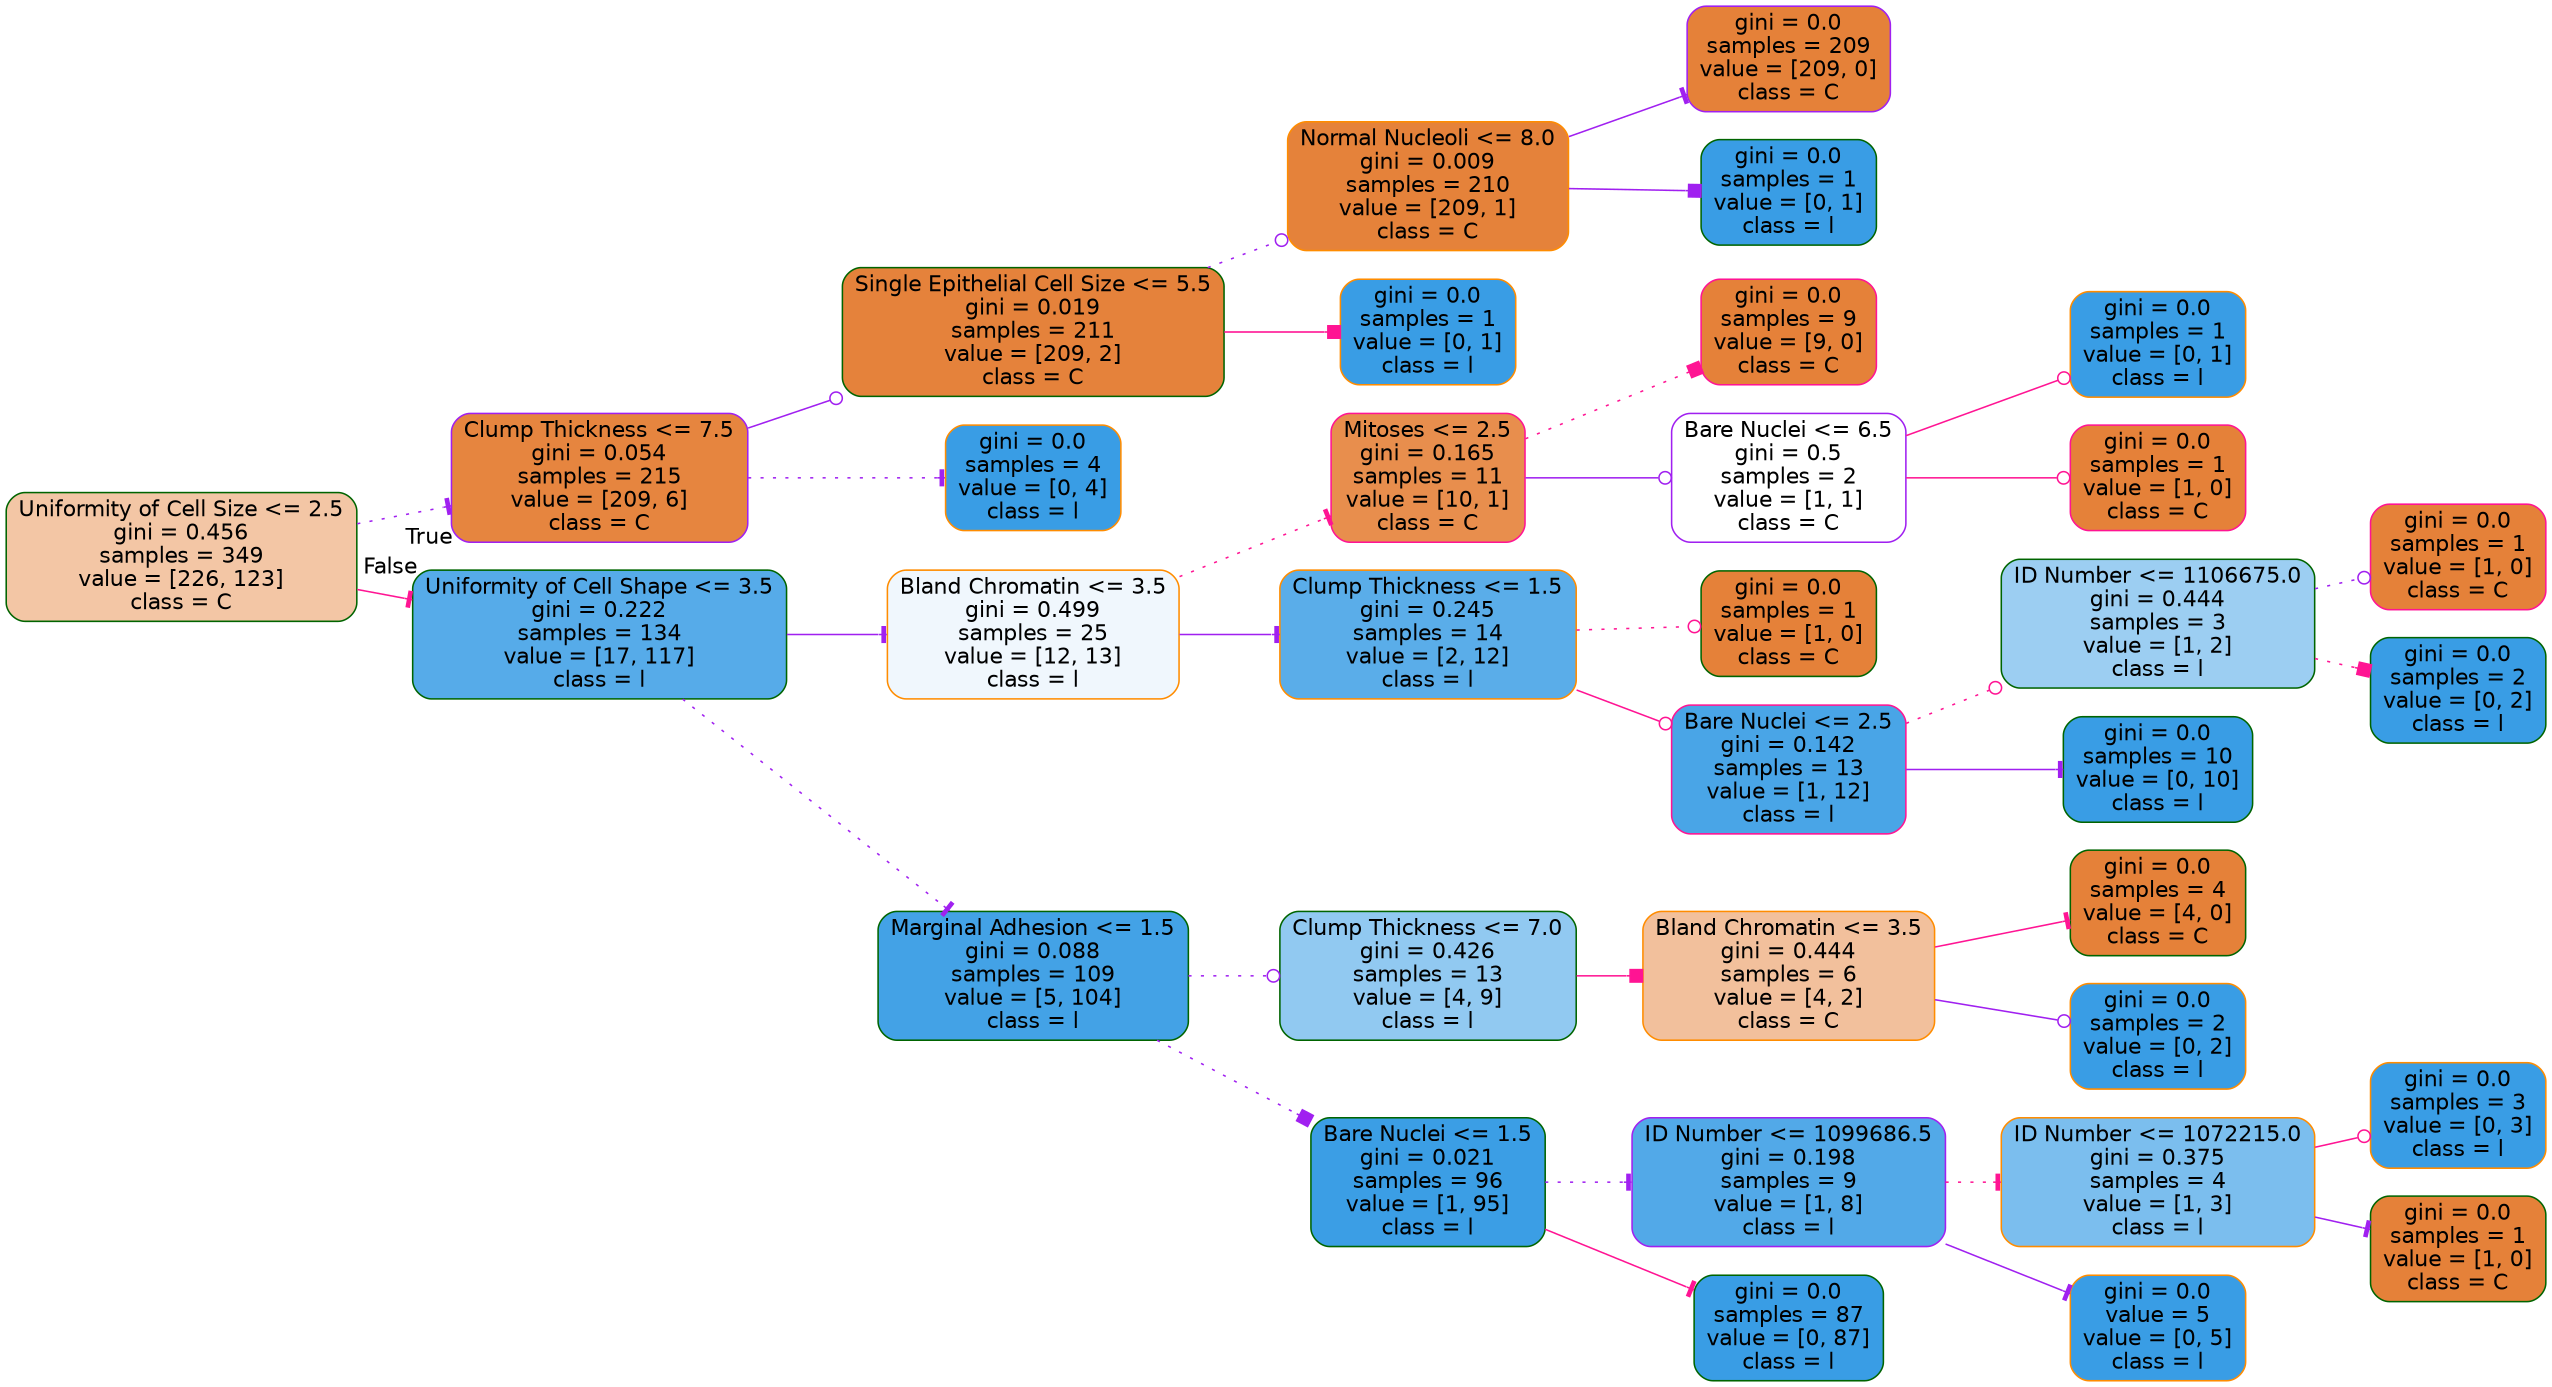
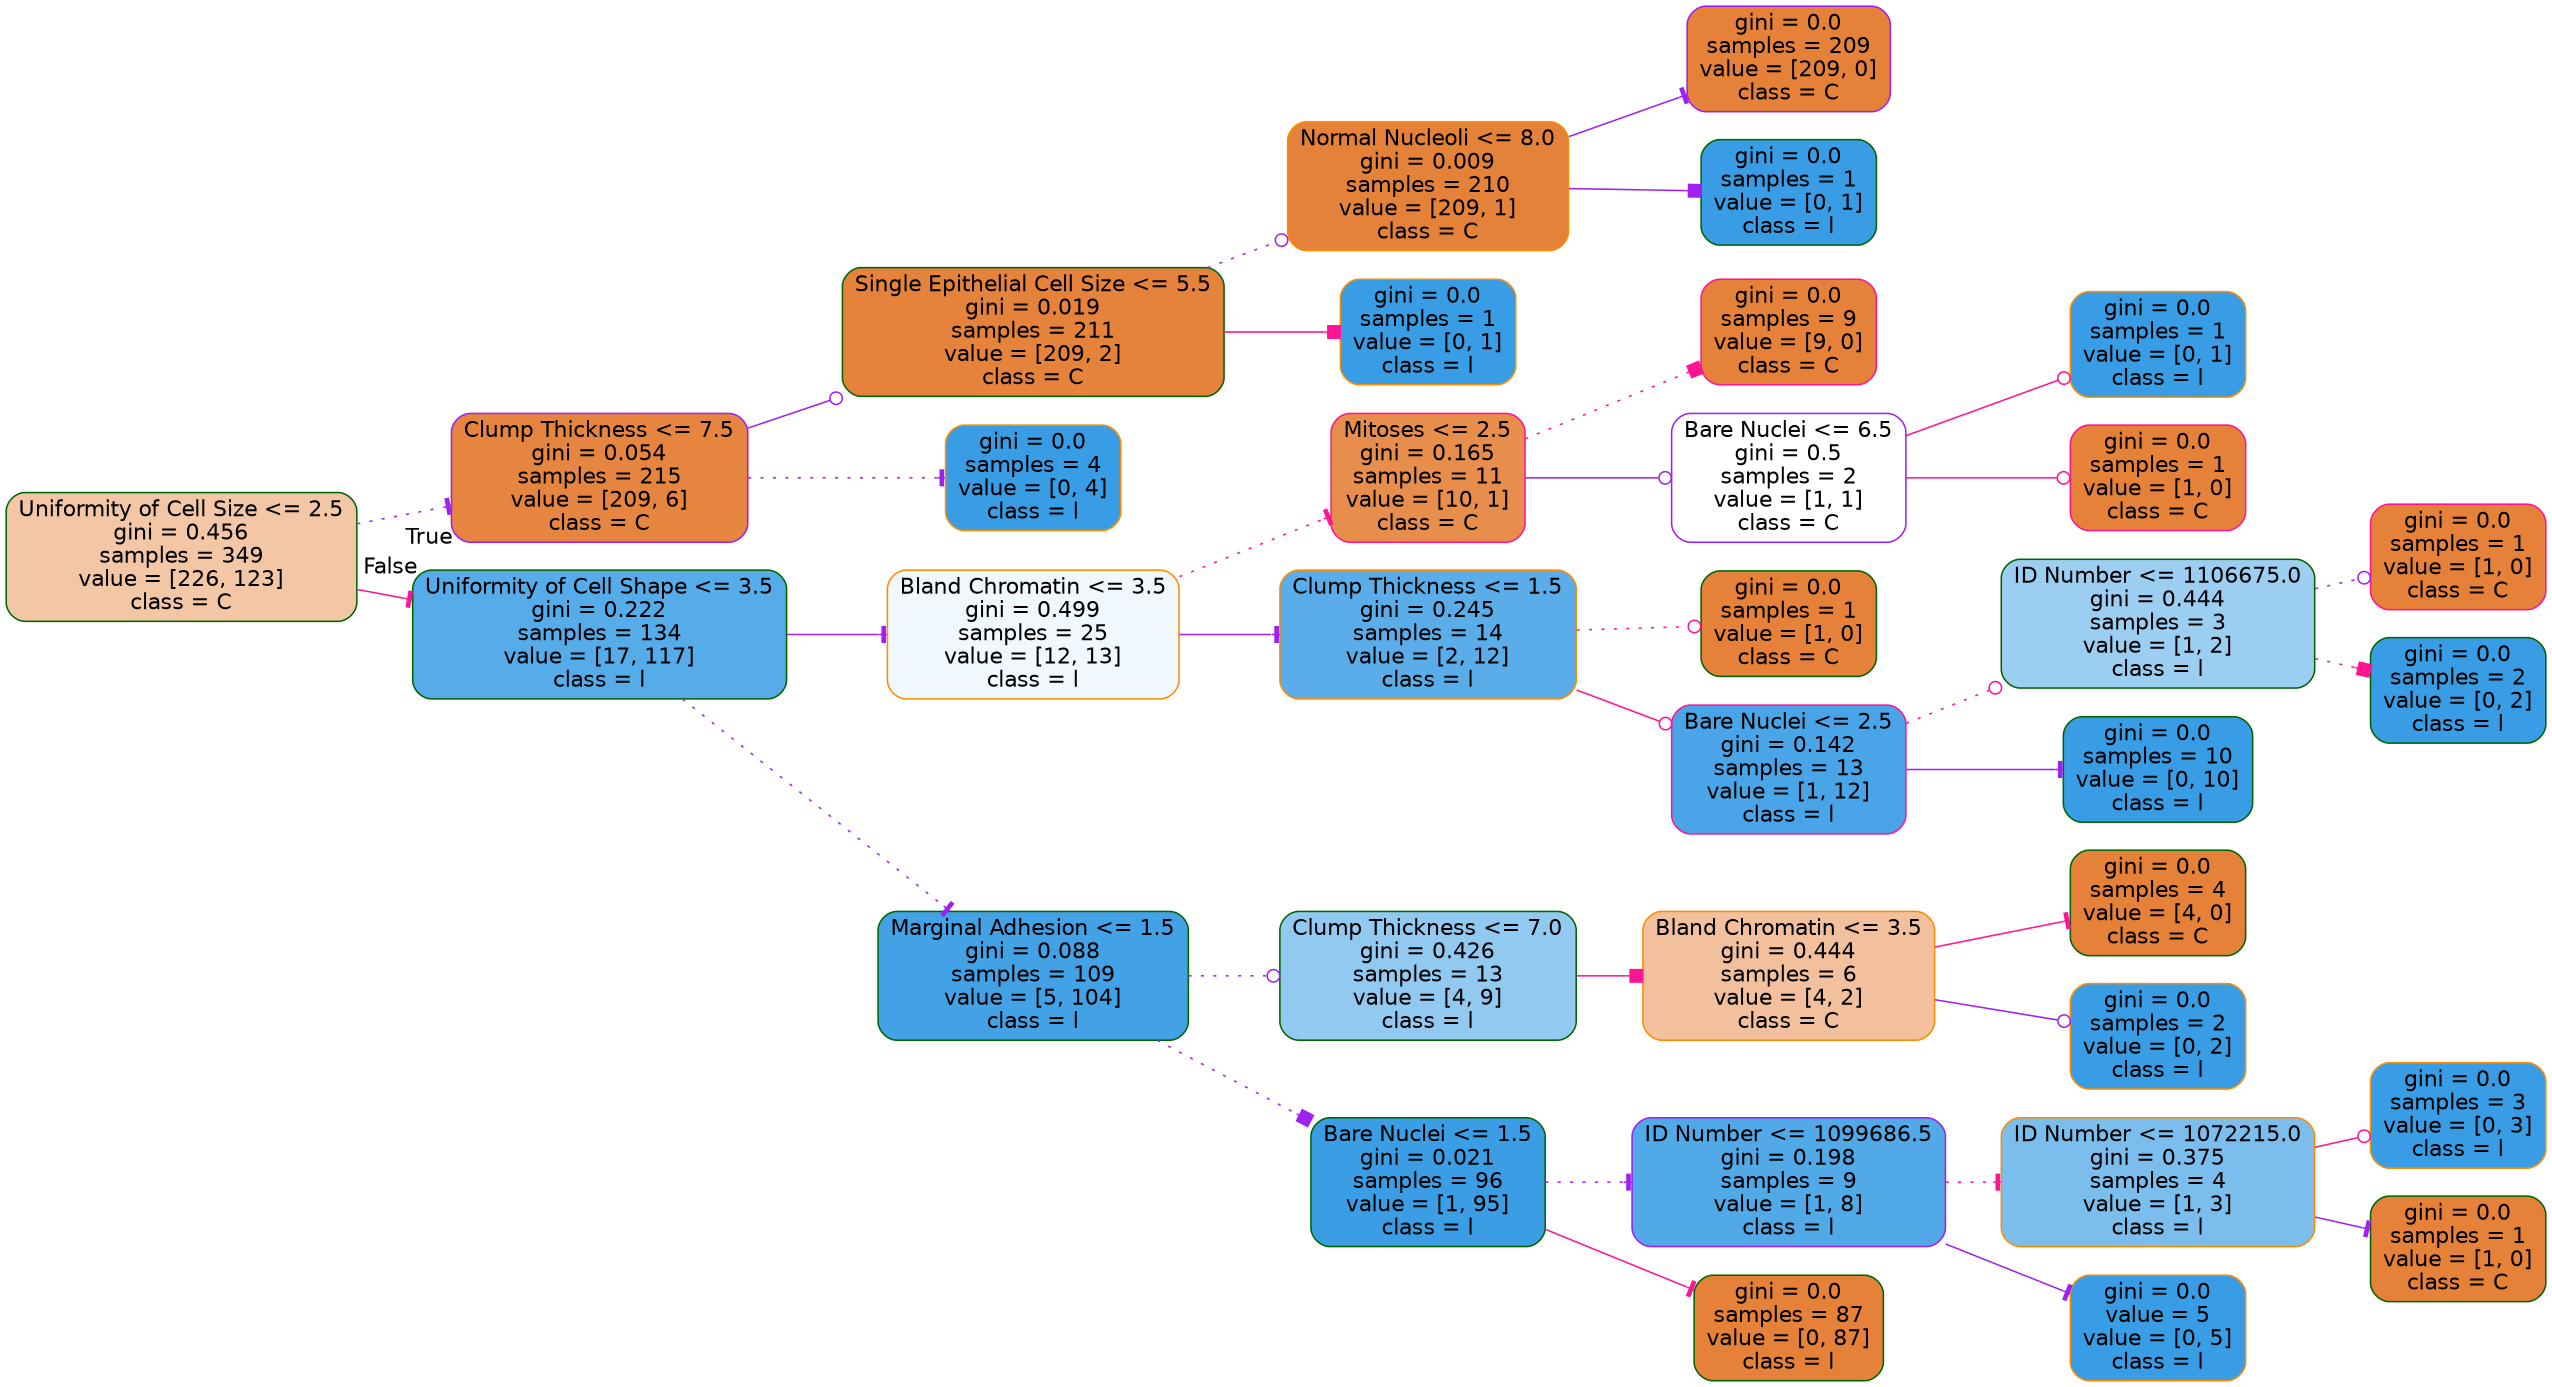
(1789, 1328) -> (1789, 1328)
